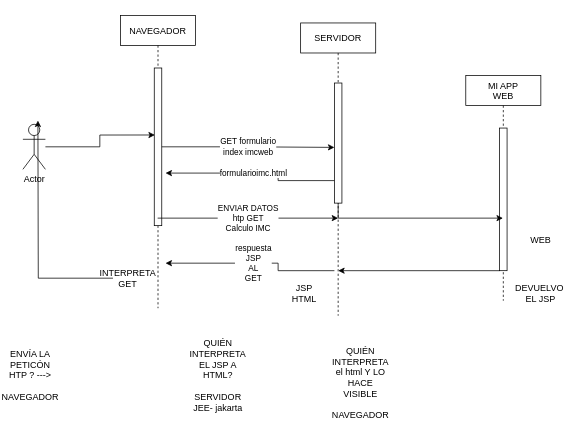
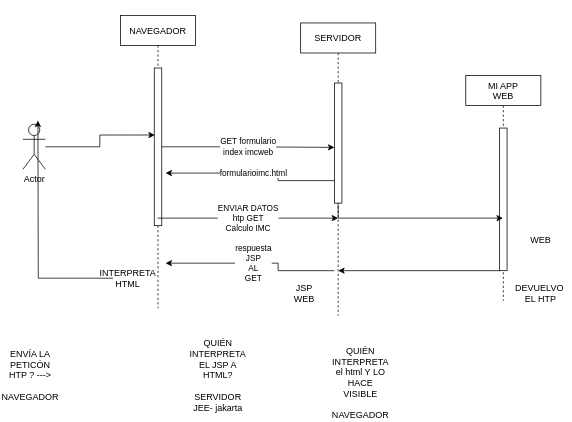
(128, 278) -> (128, 278)
(304, 293) -> (304, 293)
(540, 293) -> (540, 293)
